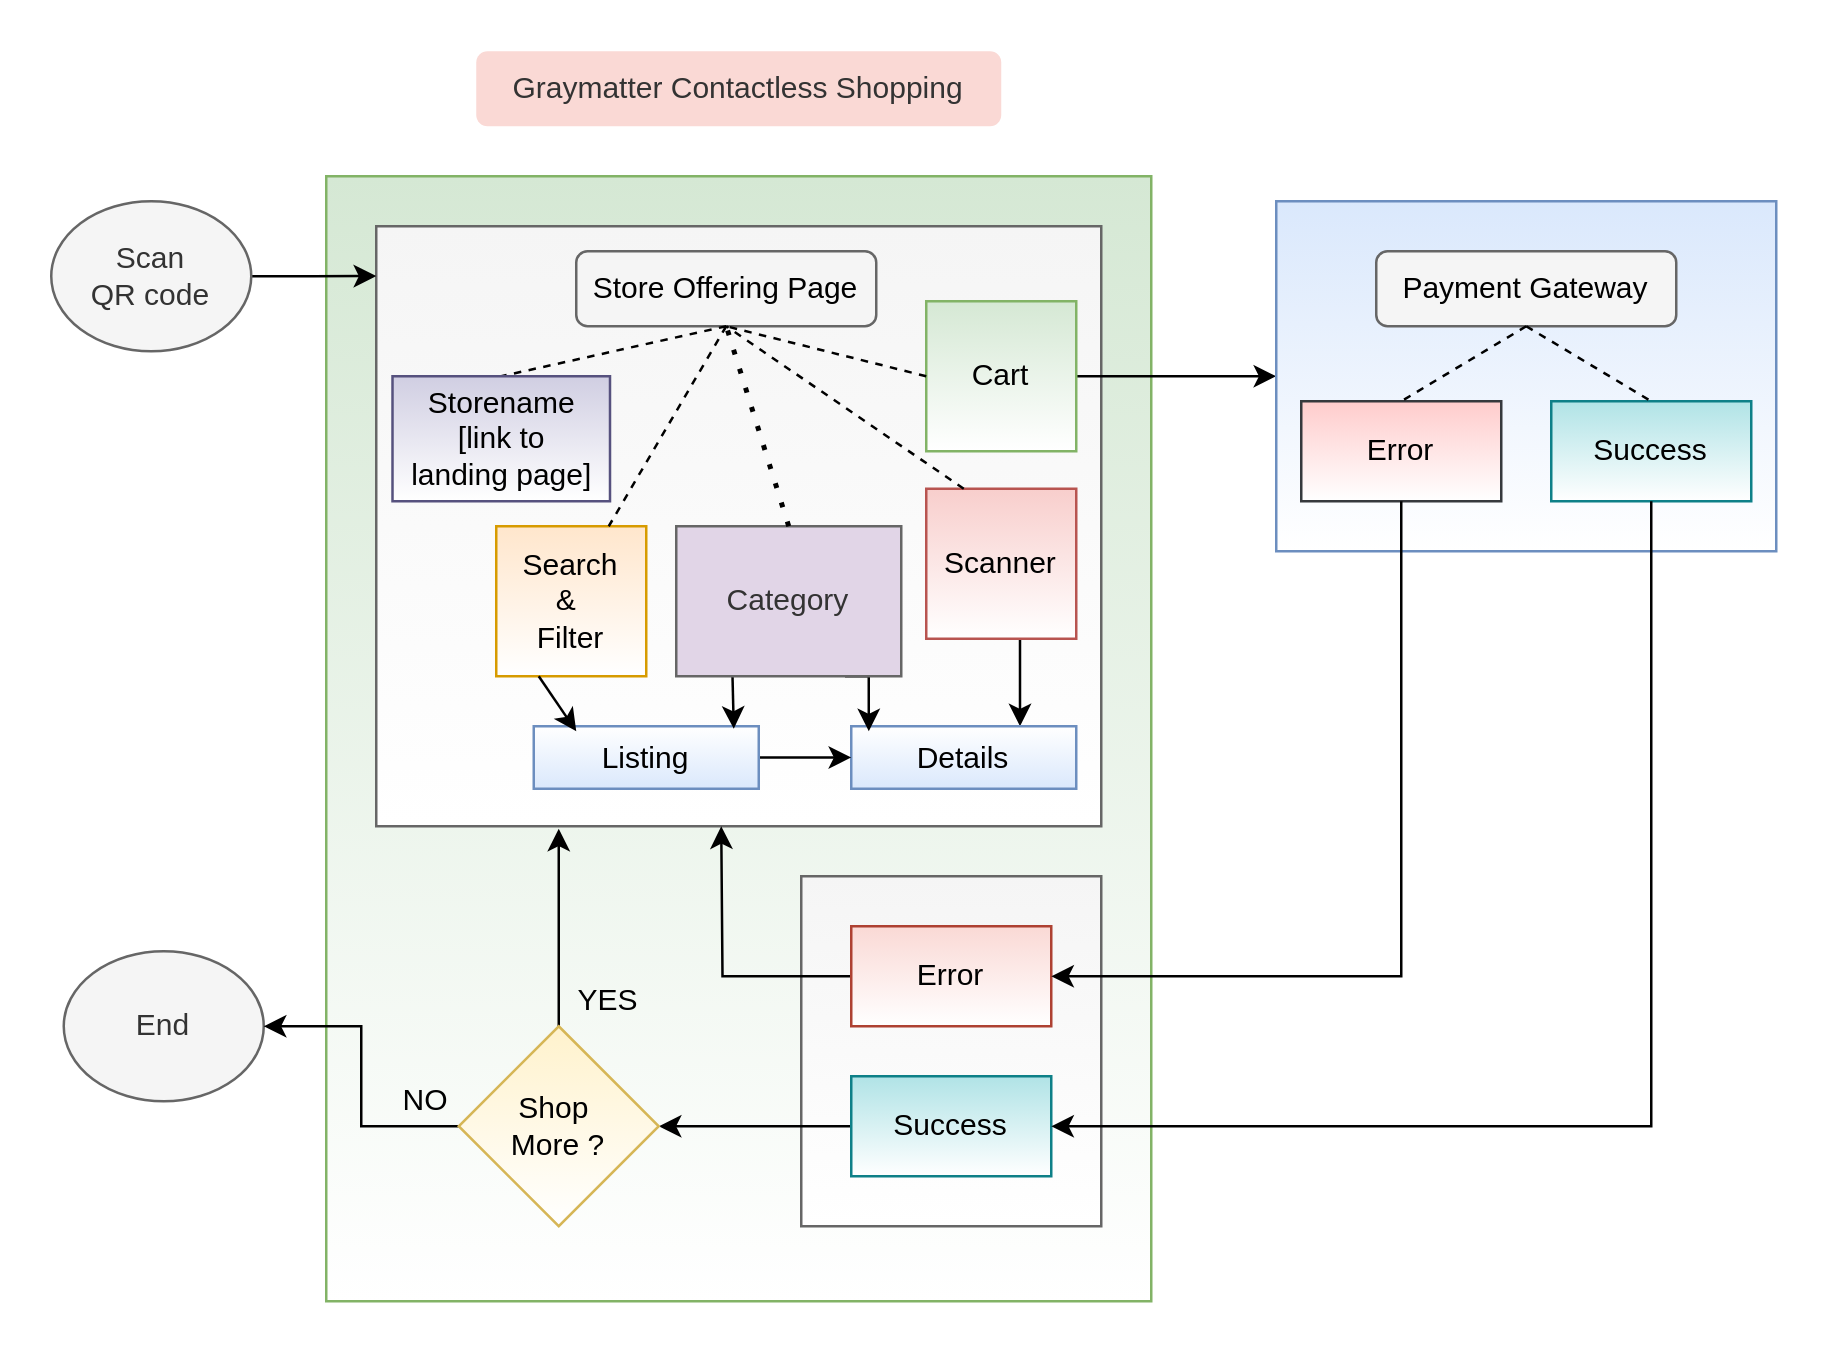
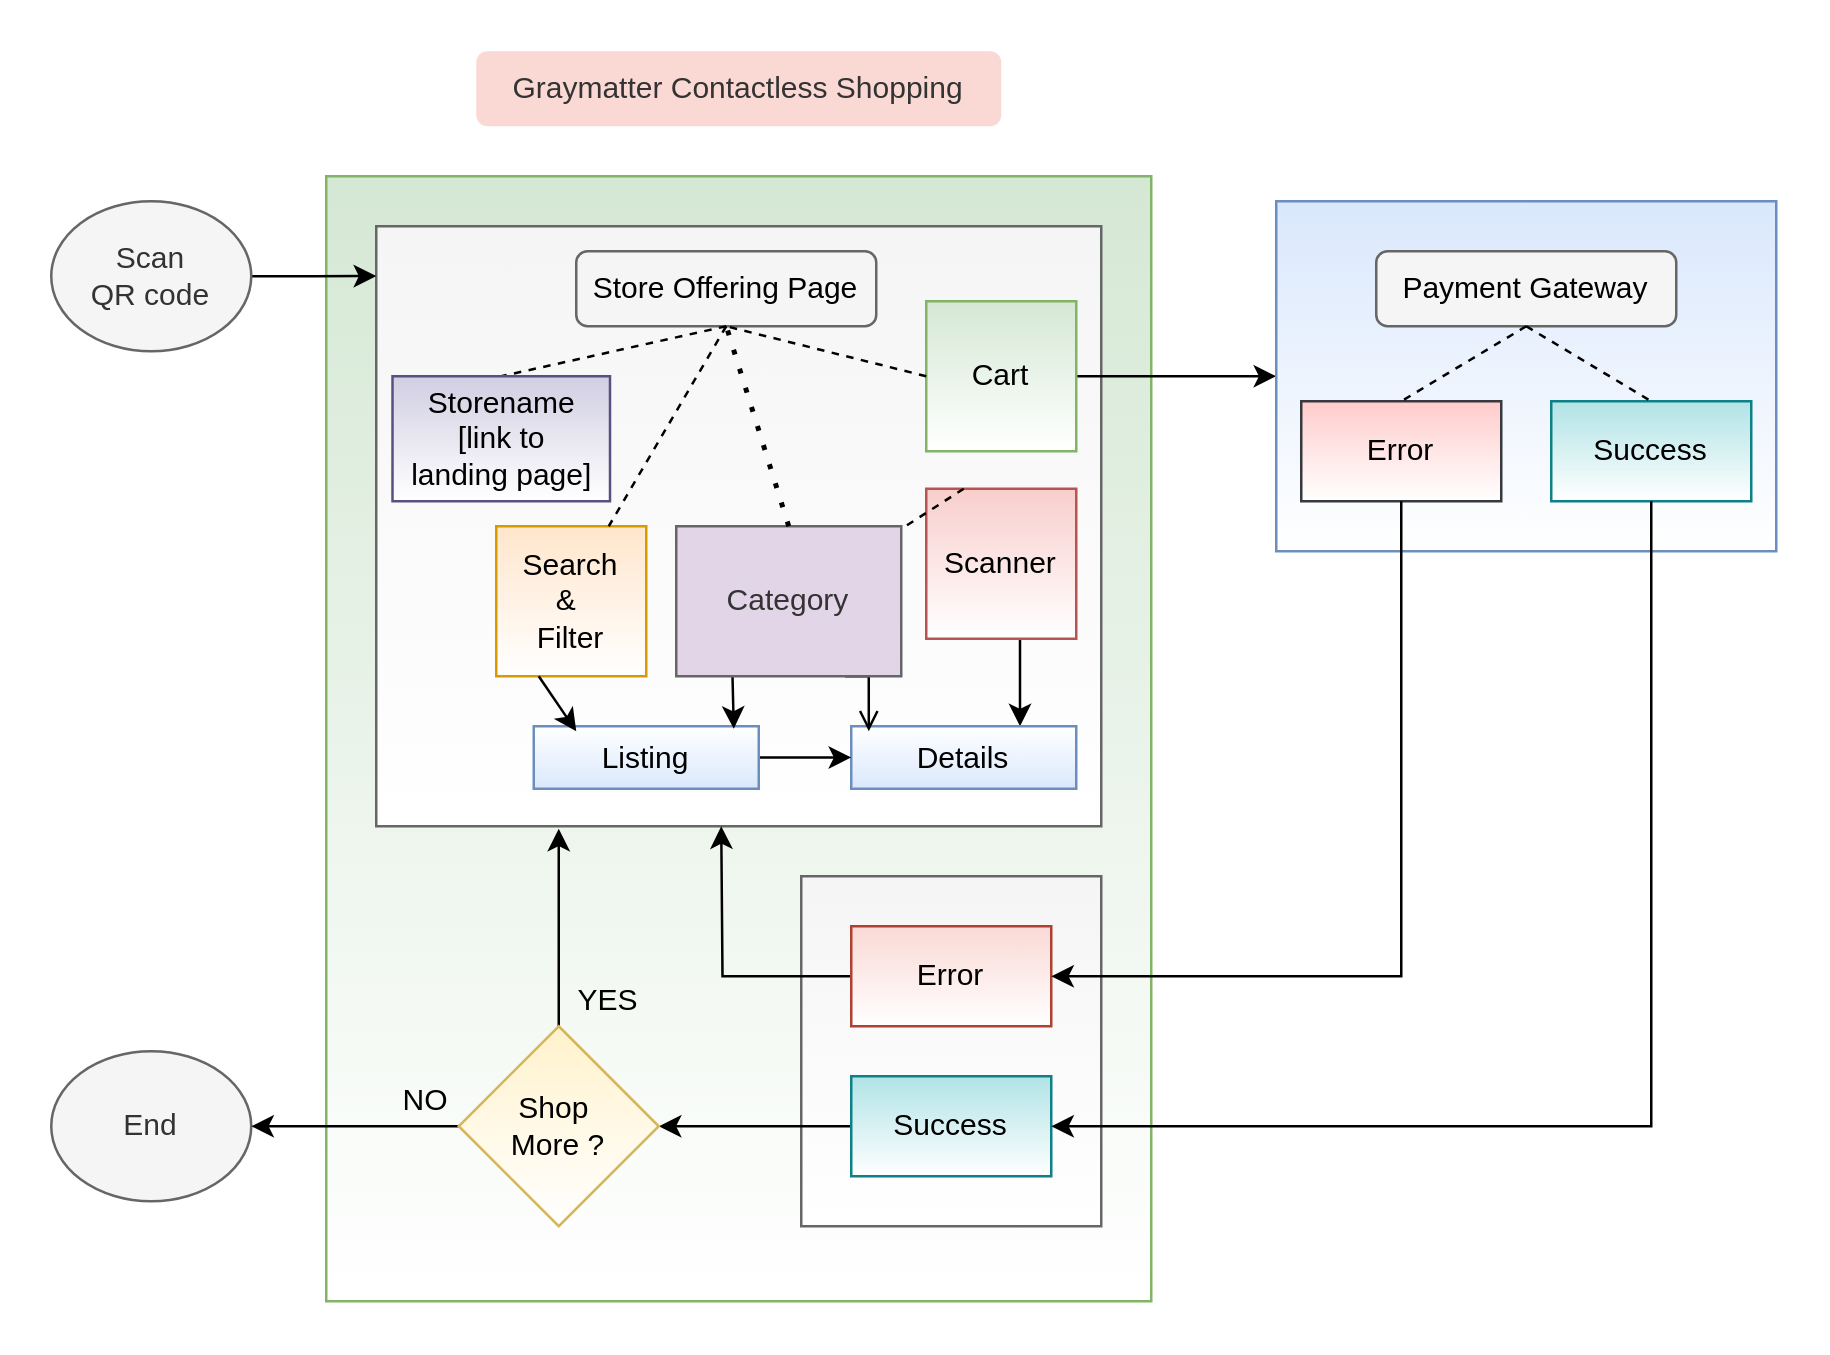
(850, 411) -> (934, 508)
(869, 713) -> (869, 717)
(164, 1026) -> (151, 1126)
